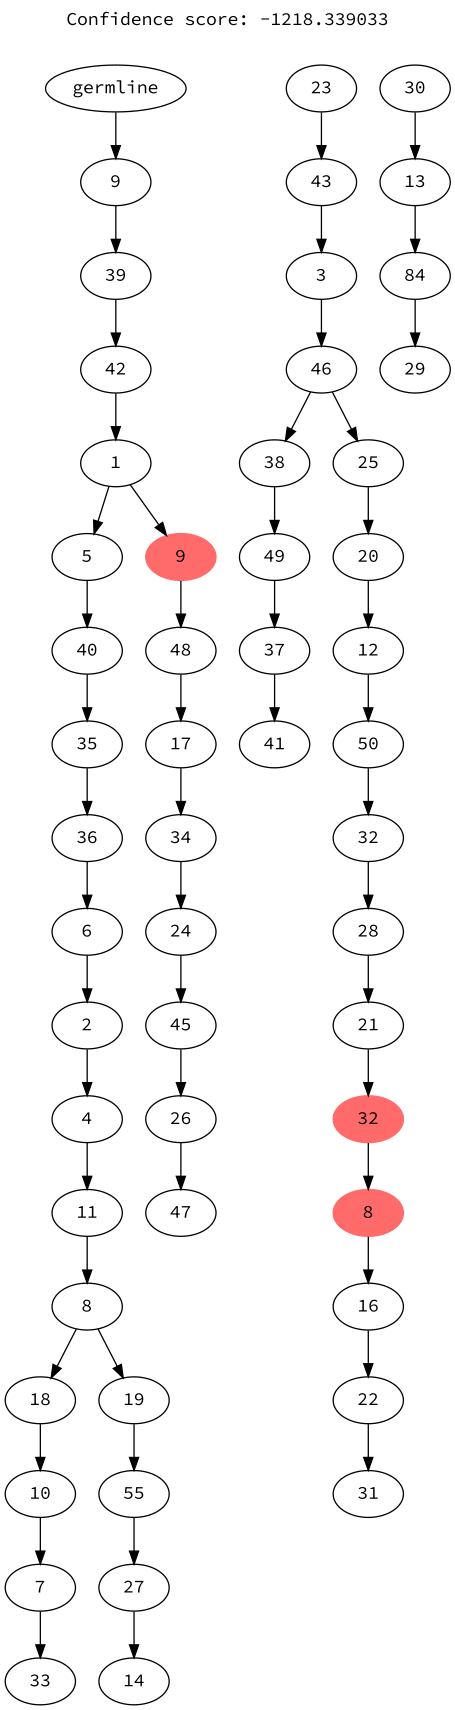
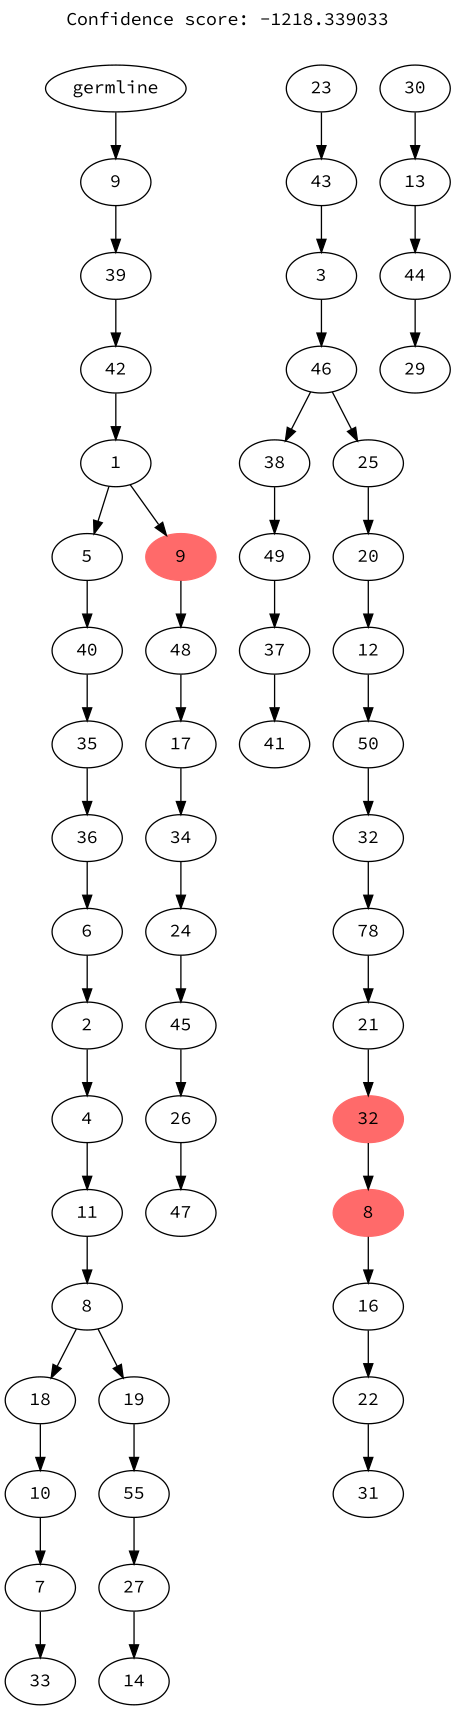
(415, 276) -> (415, 276)
(368, 932) -> (368, 932)
